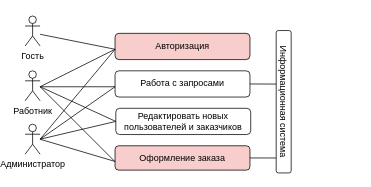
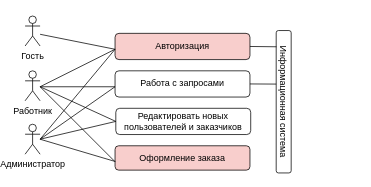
none -> (263, 46)
(263, 158) -> none
